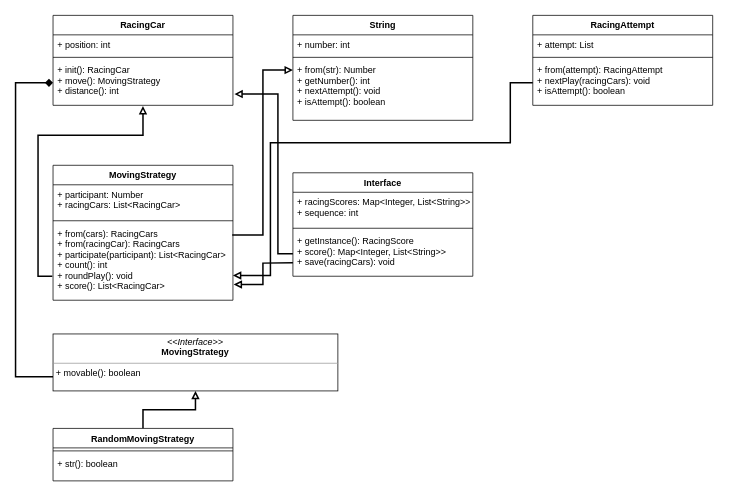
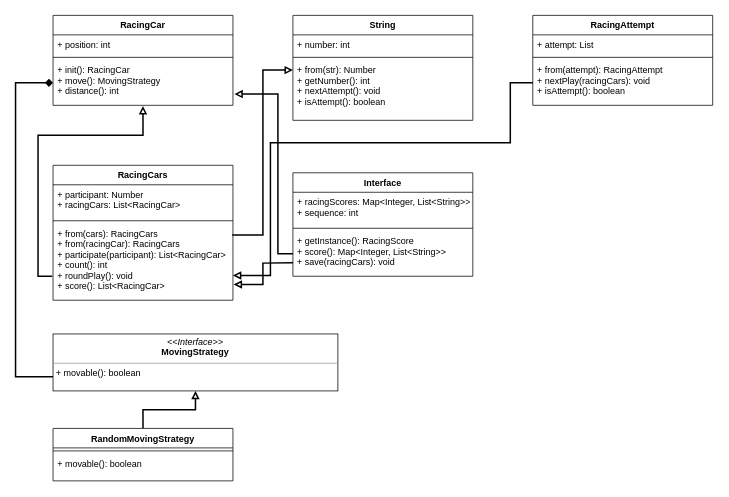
(143, 176) -> (143, 176)
(93, 464) -> (102, 464)
